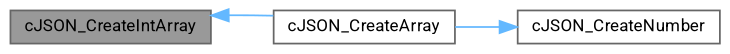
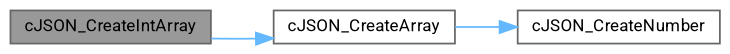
(251, 15) -> (233, 39)
